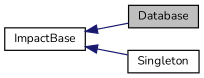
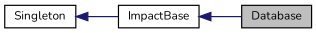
(113, 52) -> (103, 17)
